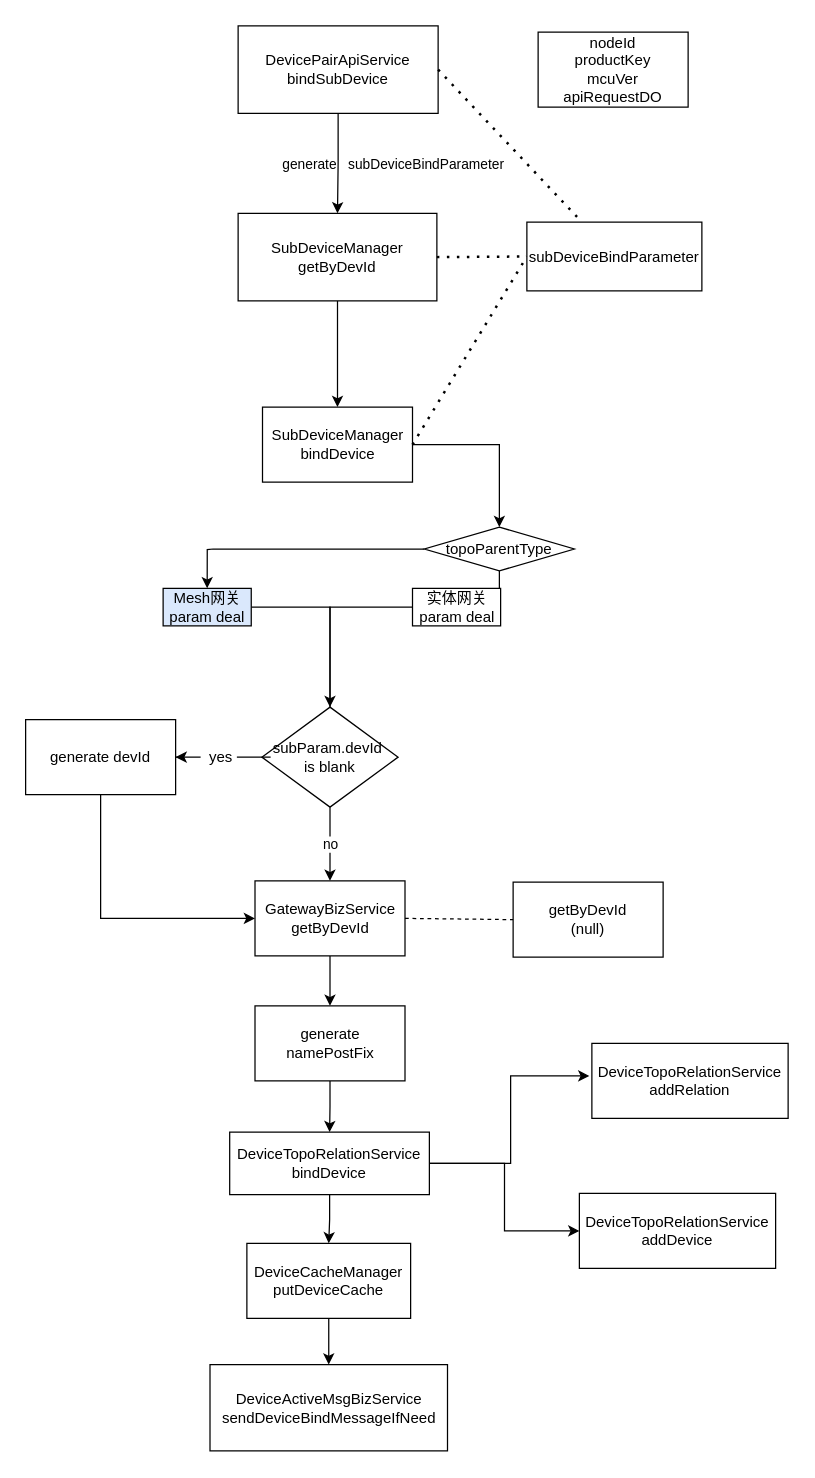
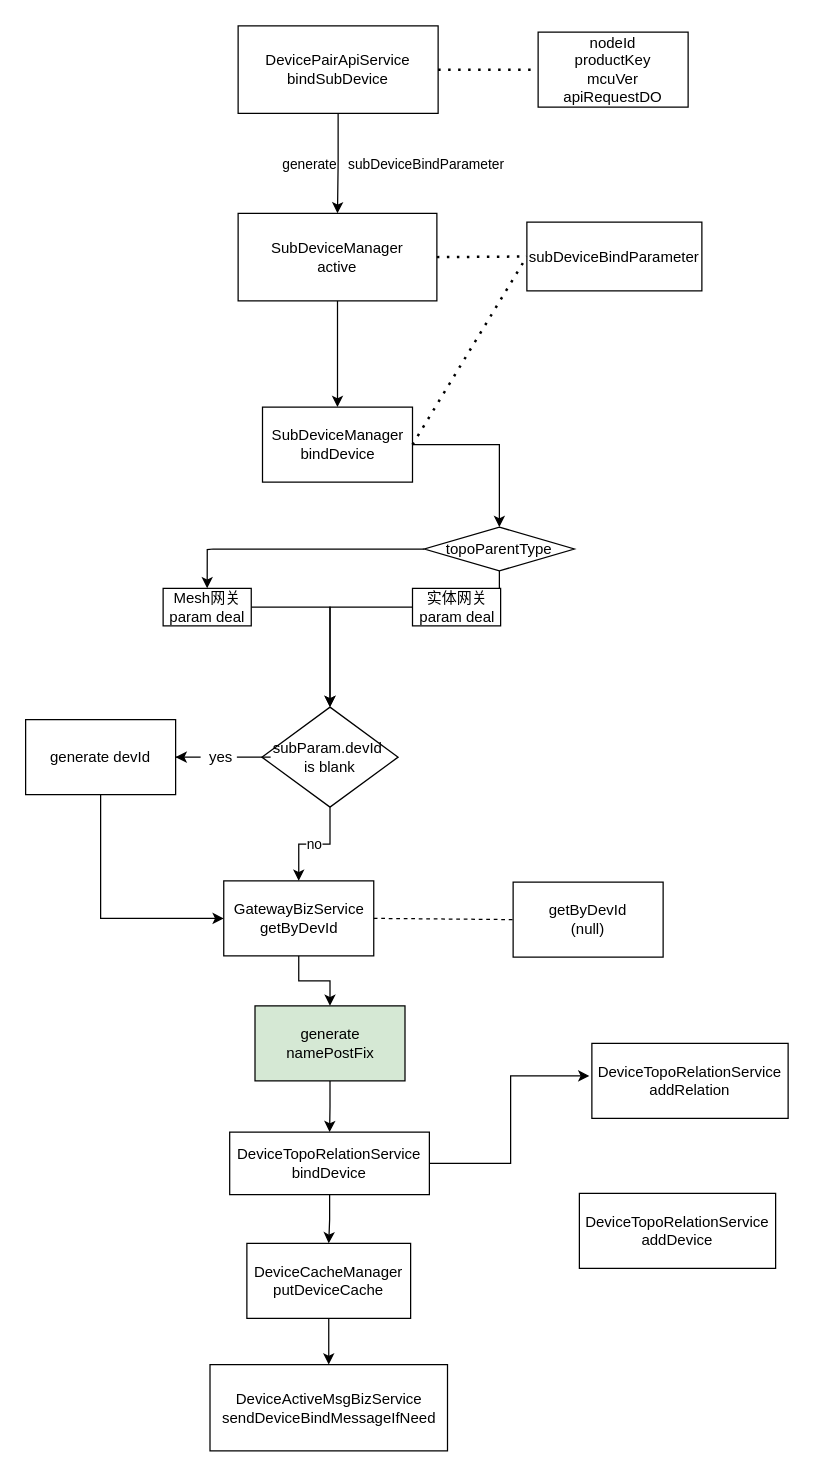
(508, 143) -> (486, 69)
(338, 257) -> (338, 257)
(207, 607) -> (207, 607)
(330, 703) -> (330, 699)
(330, 918) -> (299, 918)
(330, 1043) -> (330, 1043)
(506, 1231) -> none
